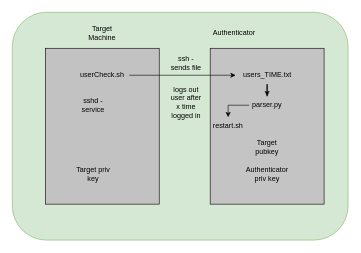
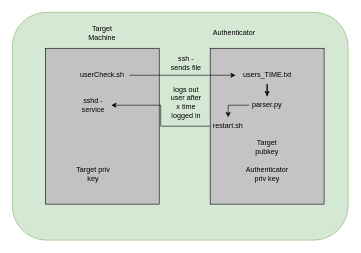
none -> (161, 115)
